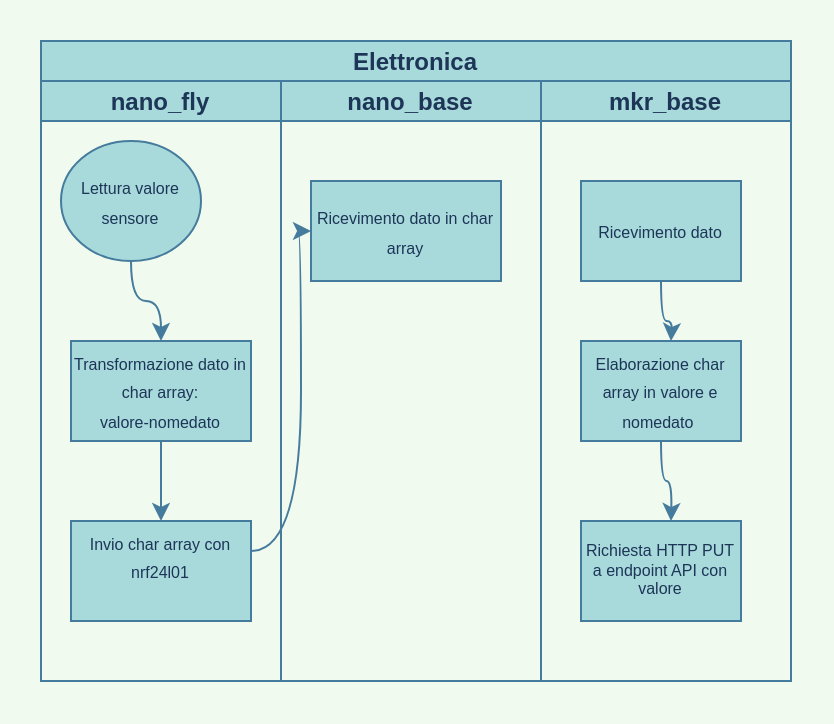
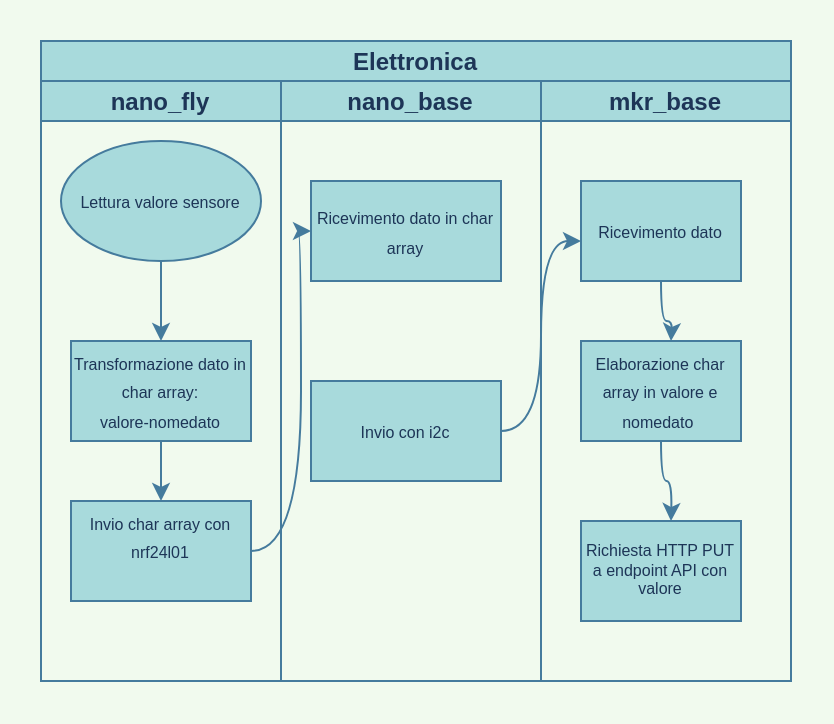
(131, 201) -> (161, 201)
none -> (527, 415)
none -> (406, 431)
(161, 571) -> (161, 551)
